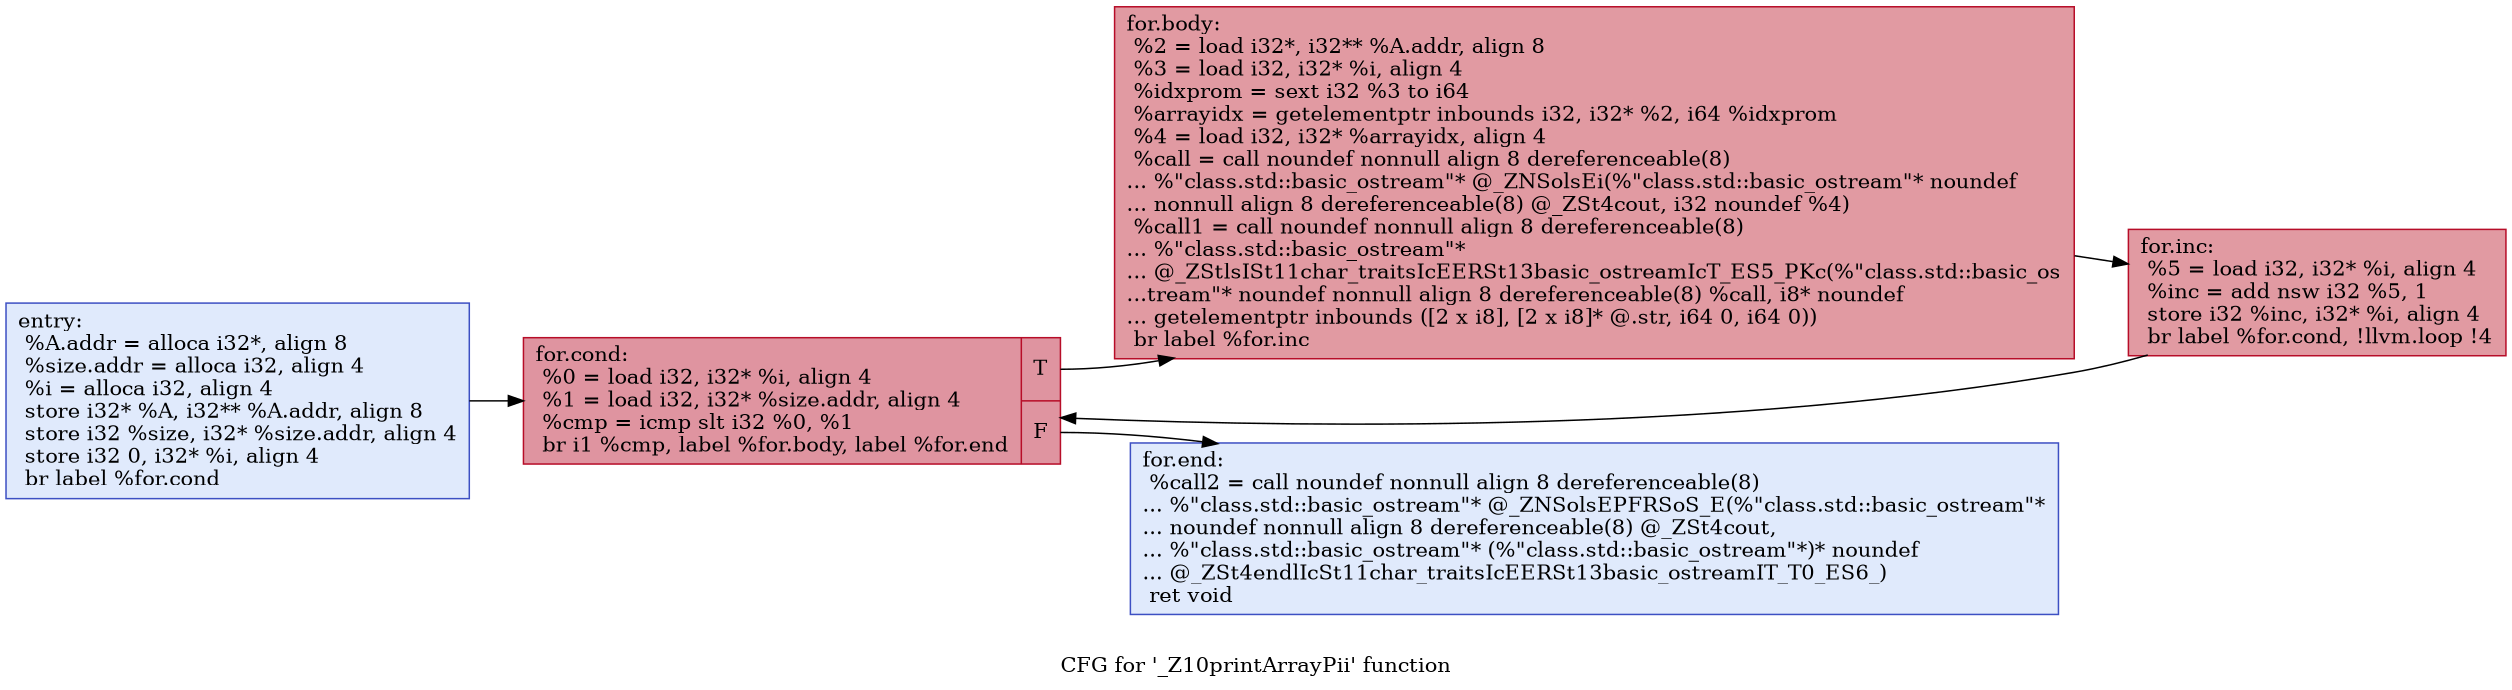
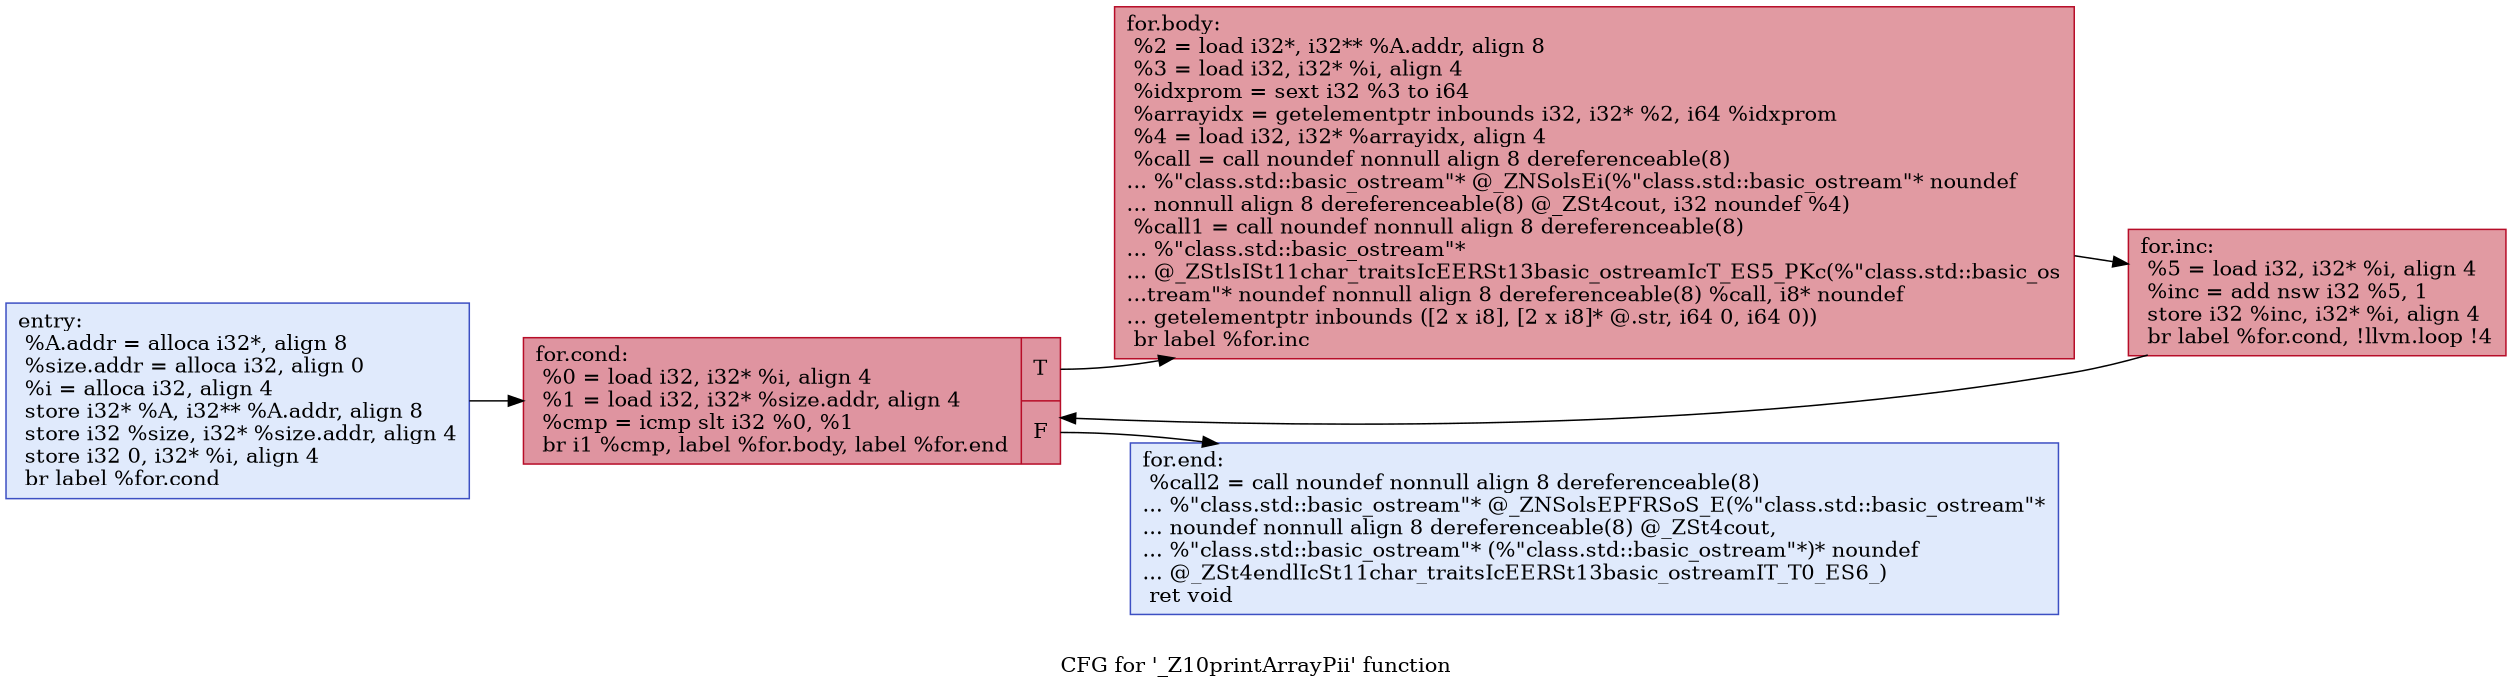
(192, 366) -> (192, 366)
